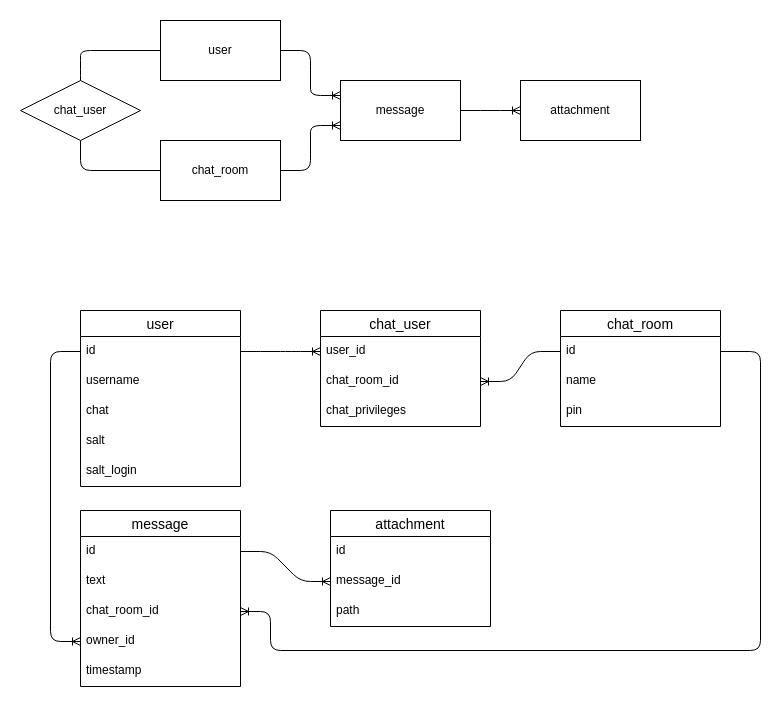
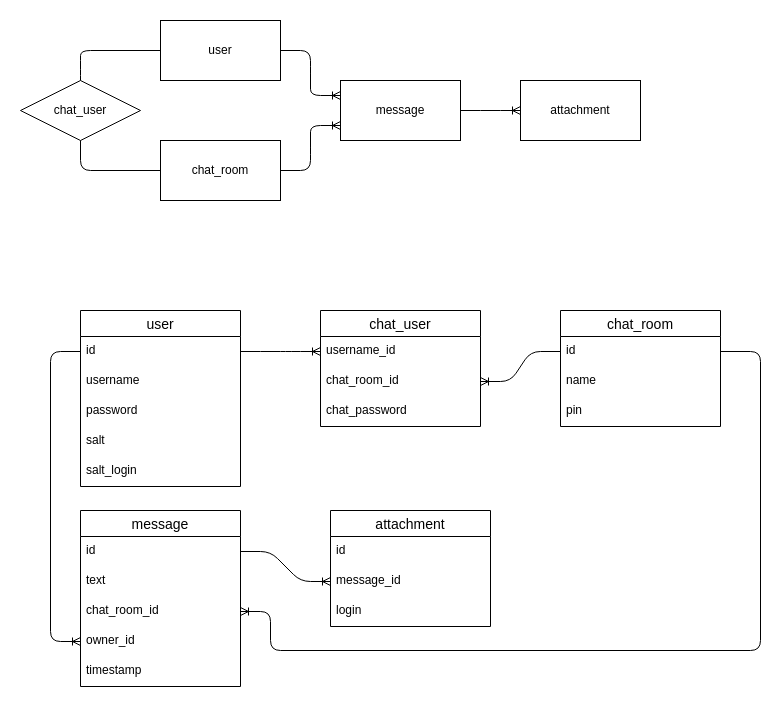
(348, 350) -> (361, 350)
(99, 410) -> (113, 410)
(372, 410) -> (370, 410)
(349, 610) -> (350, 610)
